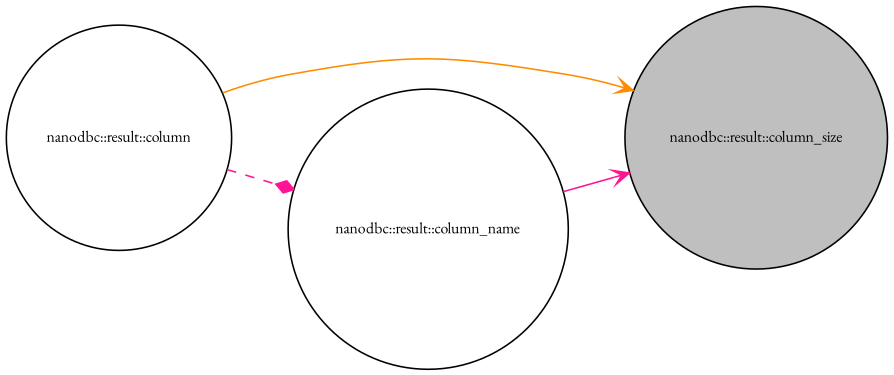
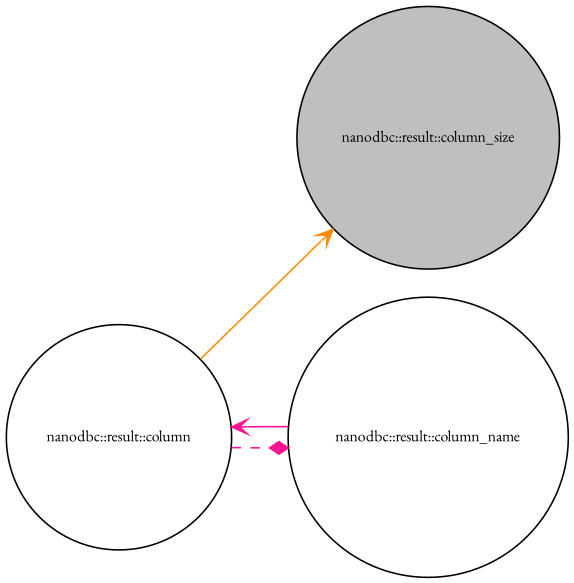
(589, 184) -> (268, 427)
